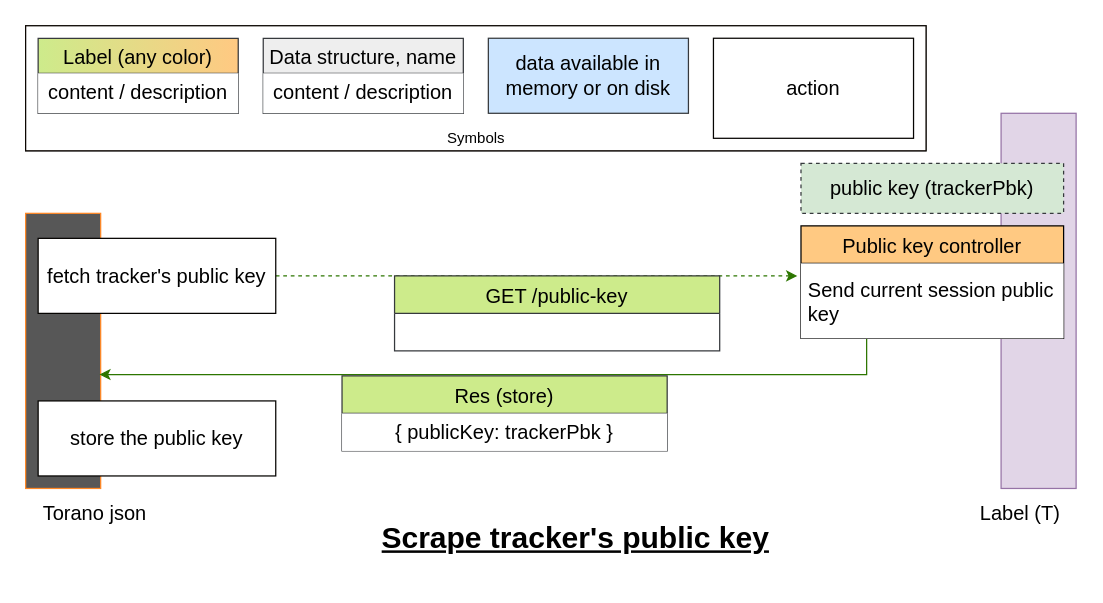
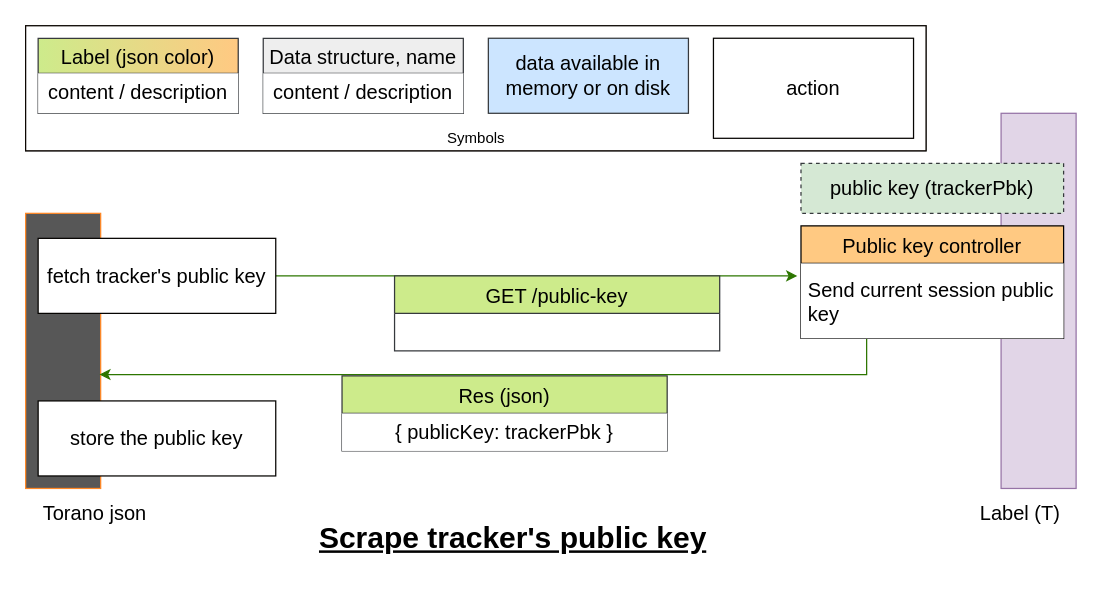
(138, 57) -> (138, 57)
(336, 276) -> (336, 276)
(504, 396) -> (504, 396)
(579, 544) -> (516, 544)
